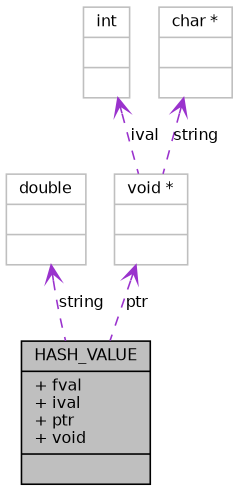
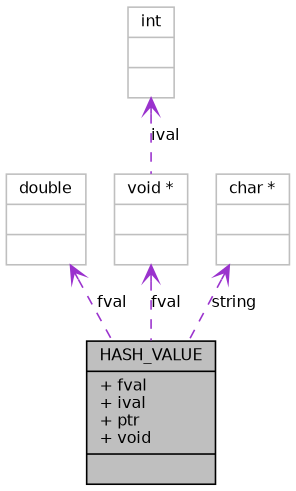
(171, 144) -> (205, 310)
(81, 303) -> (112, 303)
(137, 303) -> (166, 303)
